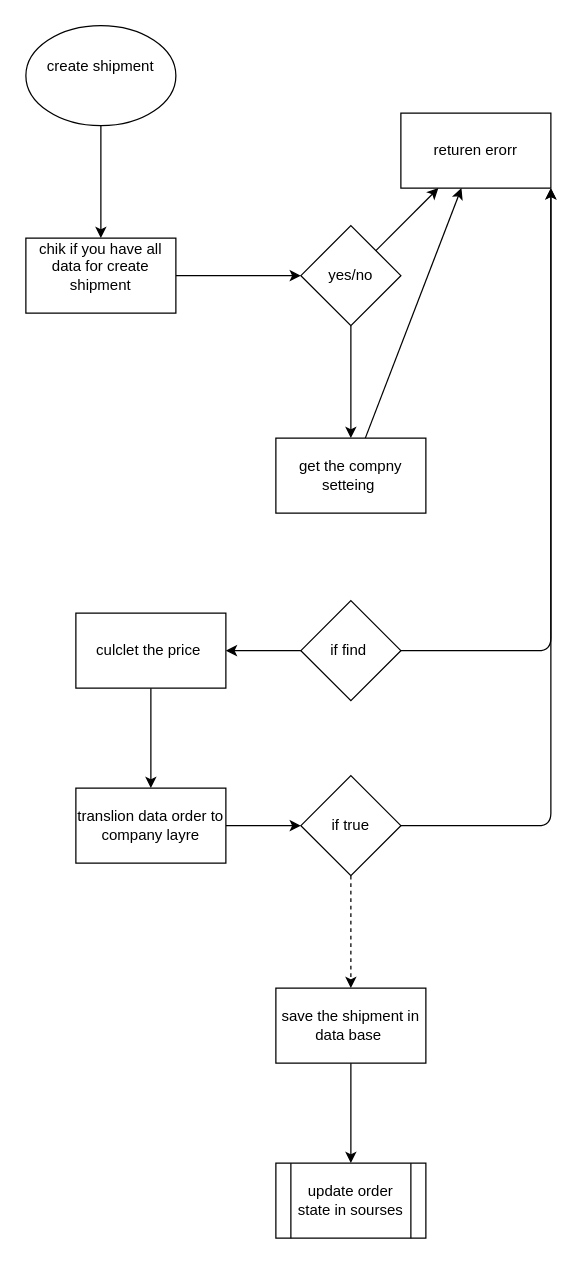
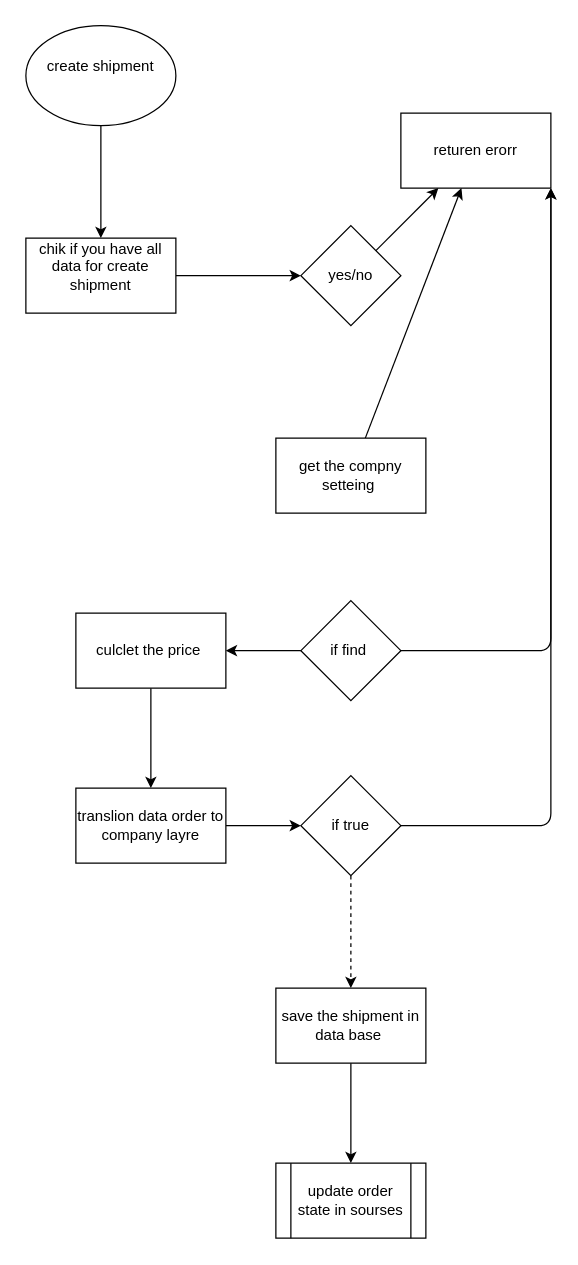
(351, 378) -> none
